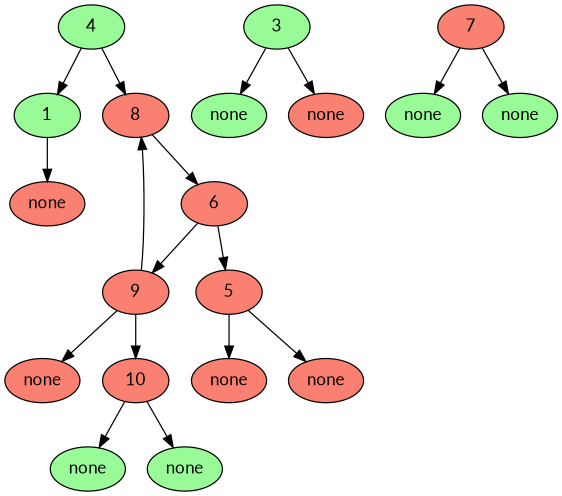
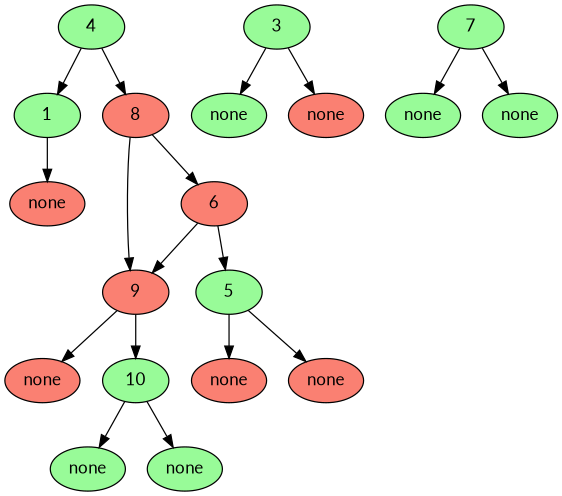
(471, 27) -> (471, 27)
(144, 210) -> (127, 198)
(229, 292) -> (229, 292)
(136, 381) -> (136, 381)
